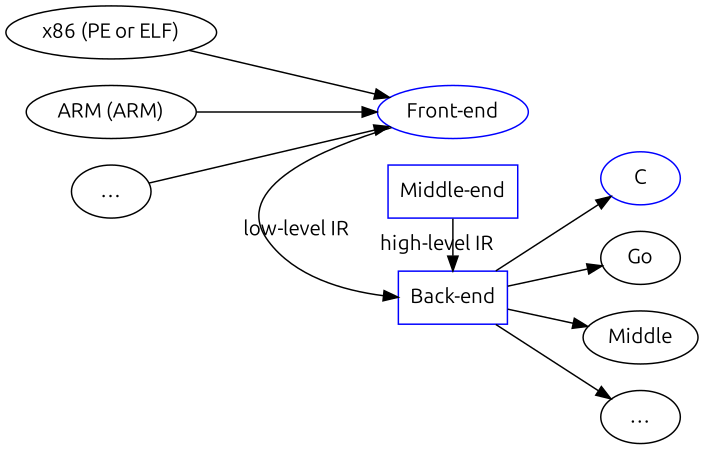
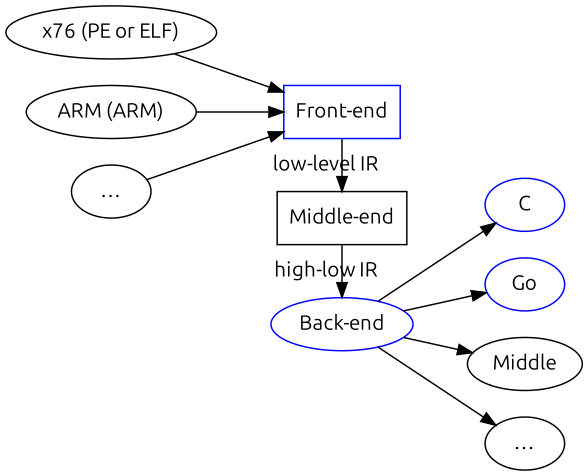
(111, 32) -> (111, 32)
(453, 112) -> (342, 112)
(453, 192) -> (342, 218)
(260, 211) -> (342, 158)
(437, 245) -> (327, 271)
(641, 258) -> (525, 284)
(453, 298) -> (342, 324)
